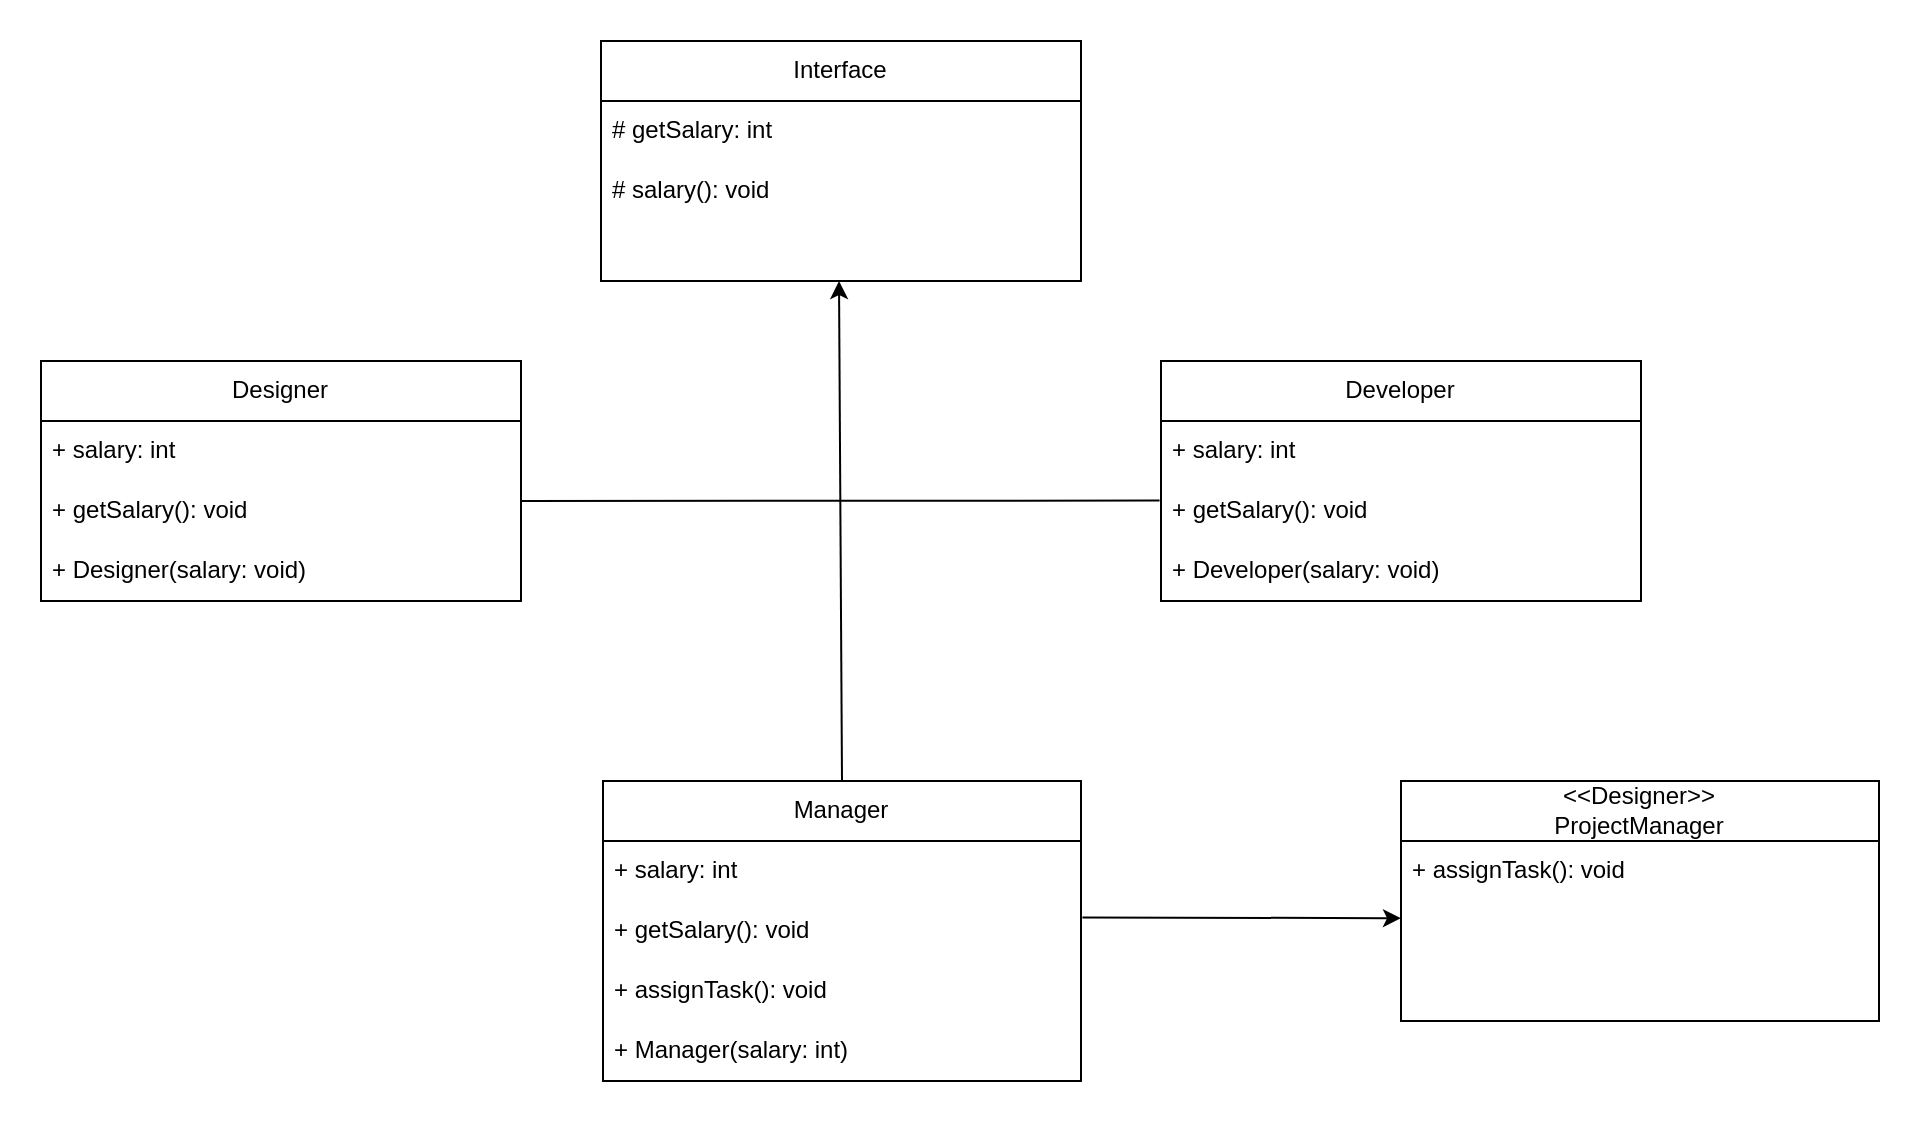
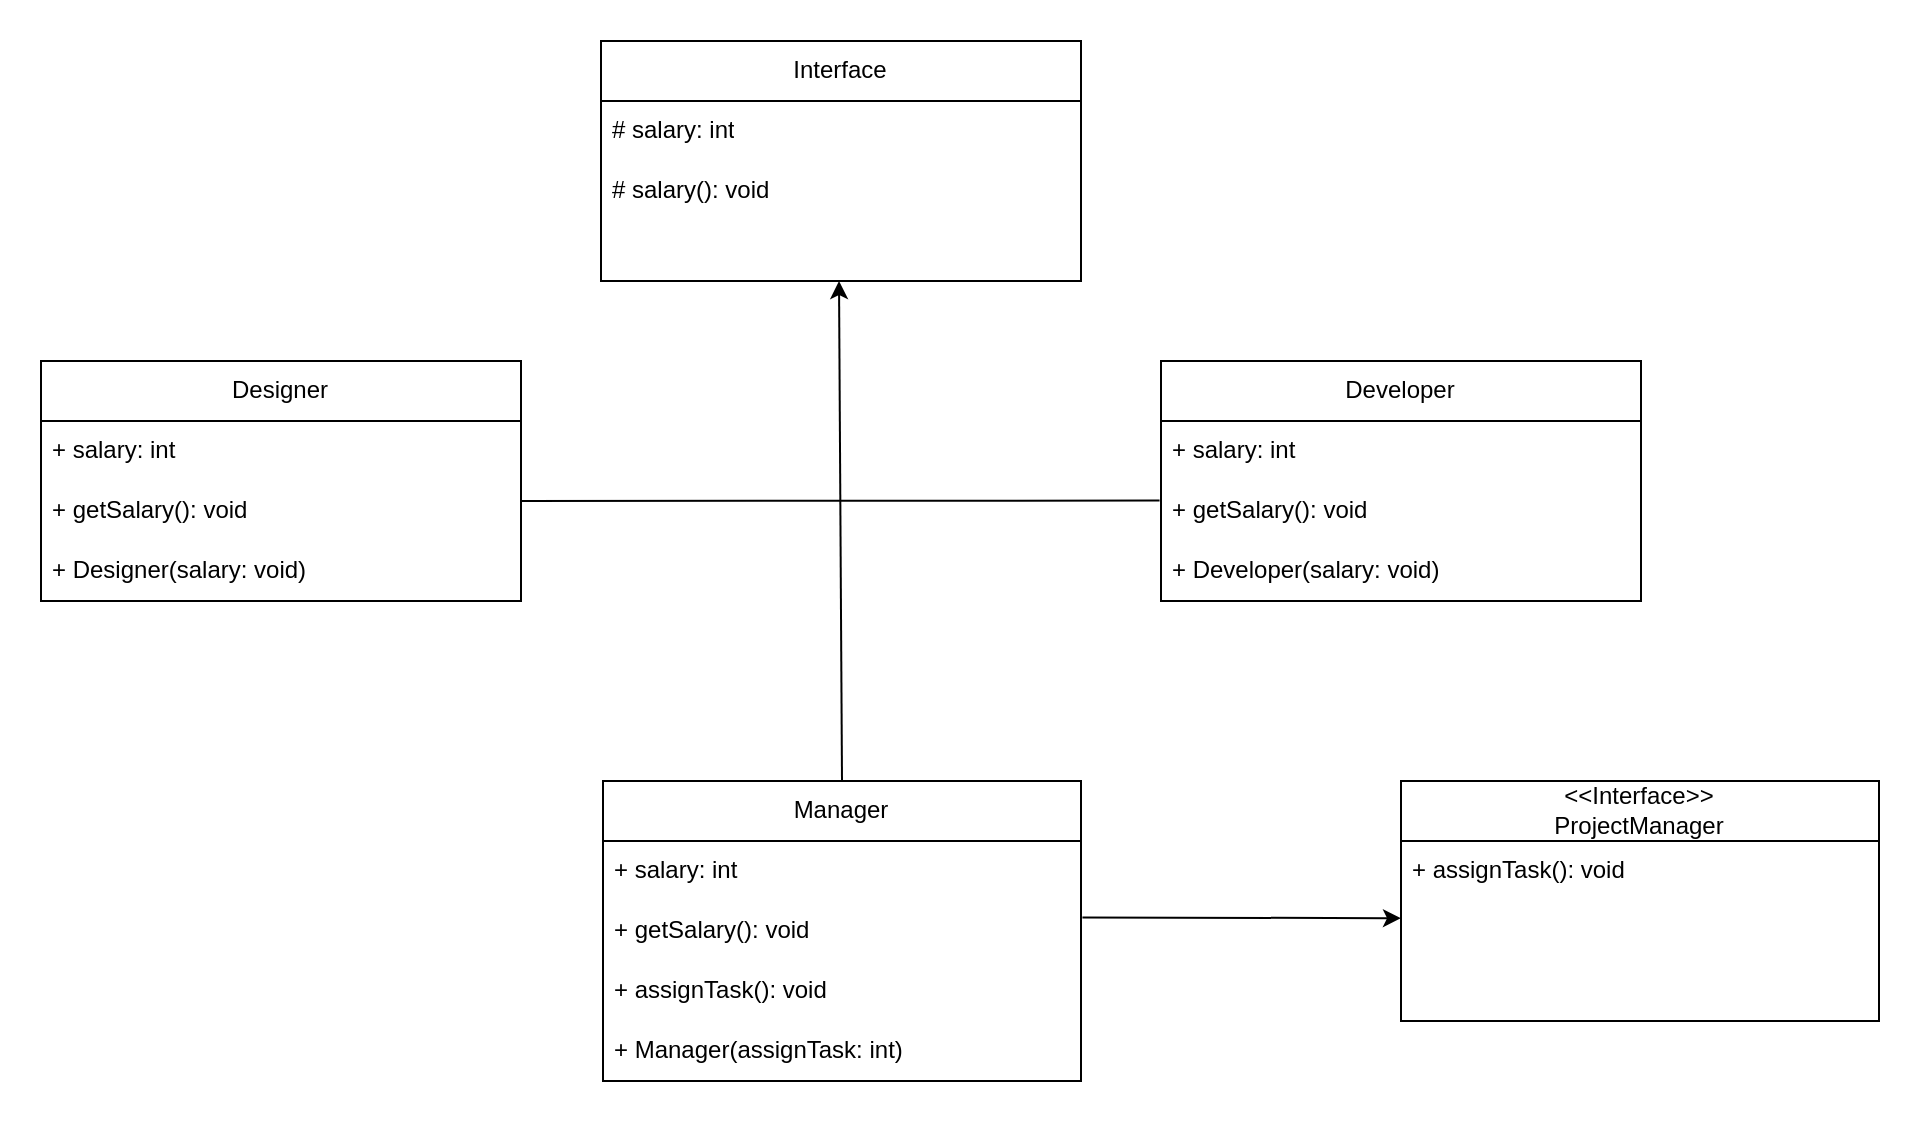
(705, 131) -> (685, 131)
(1640, 811) -> (1640, 811)
(747, 1051) -> (774, 1051)
